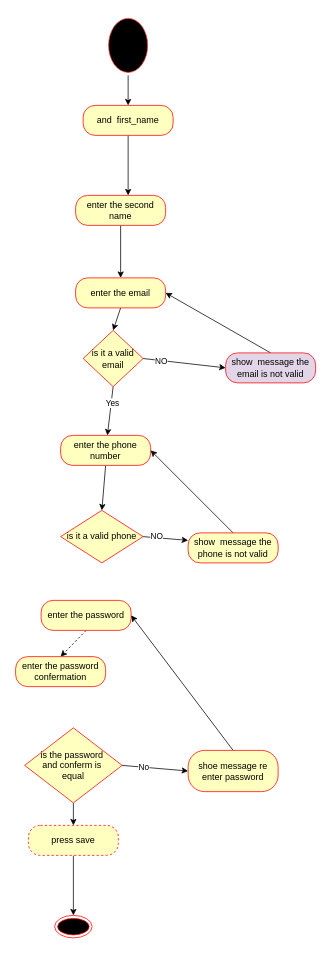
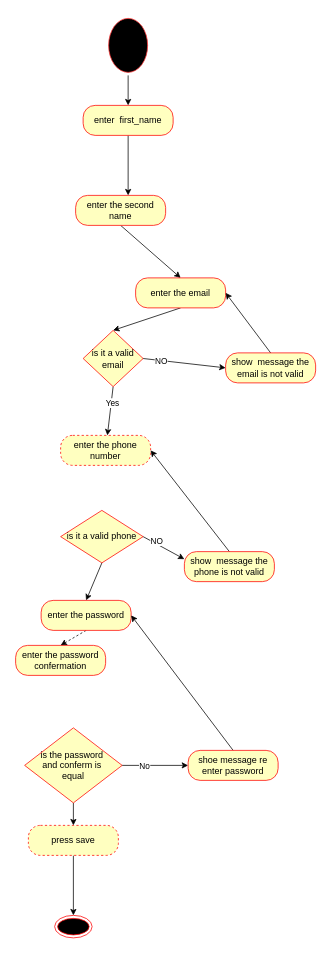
(128, 120) -> (128, 120)
(120, 293) -> (180, 293)
(270, 368) -> (270, 368)
(105, 450) -> (105, 450)
(104, 485) -> none
(233, 548) -> (229, 567)
none -> (95, 579)
(60, 672) -> (60, 660)
(233, 771) -> (233, 765)
